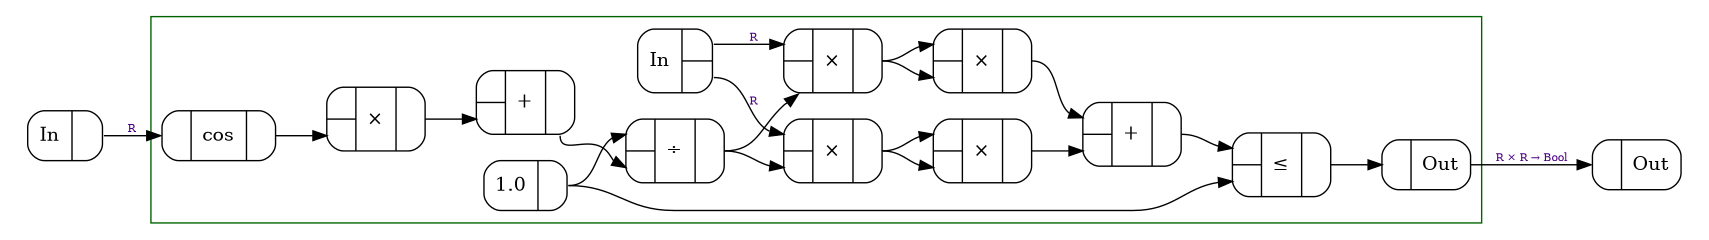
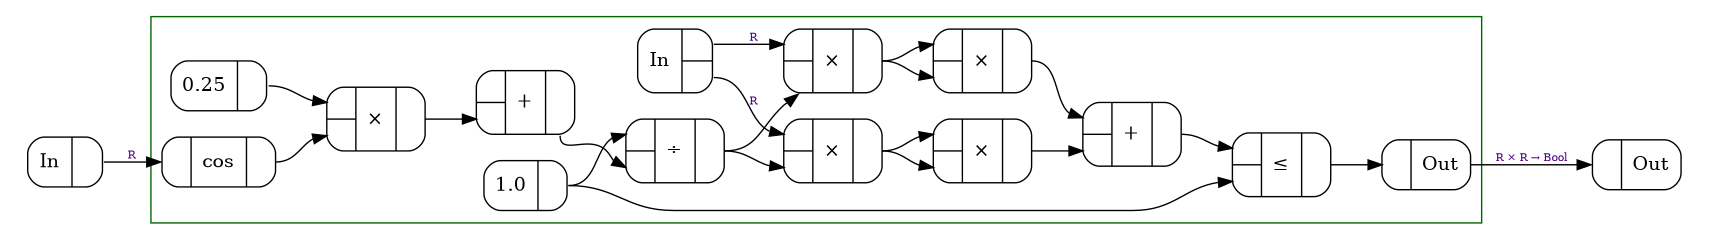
none -> (219, 86)
